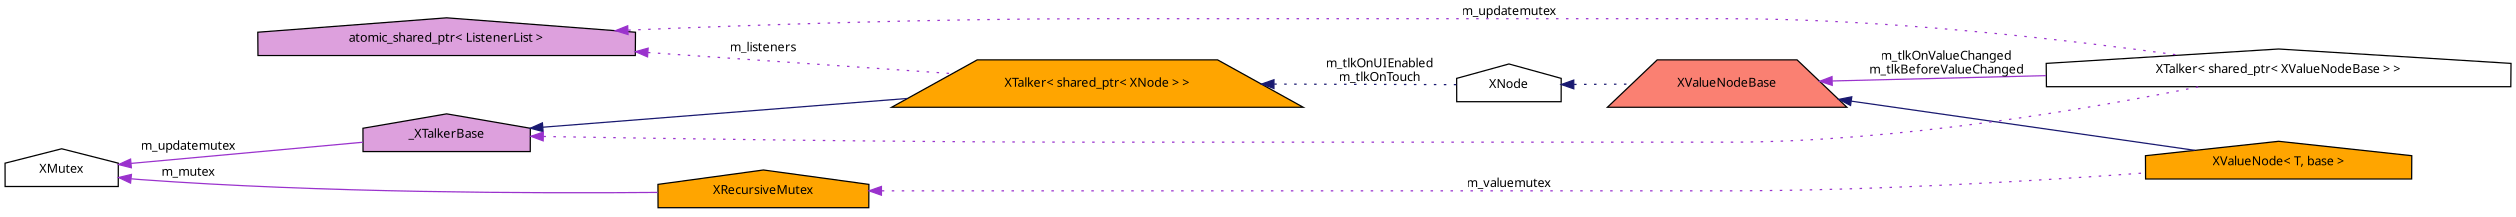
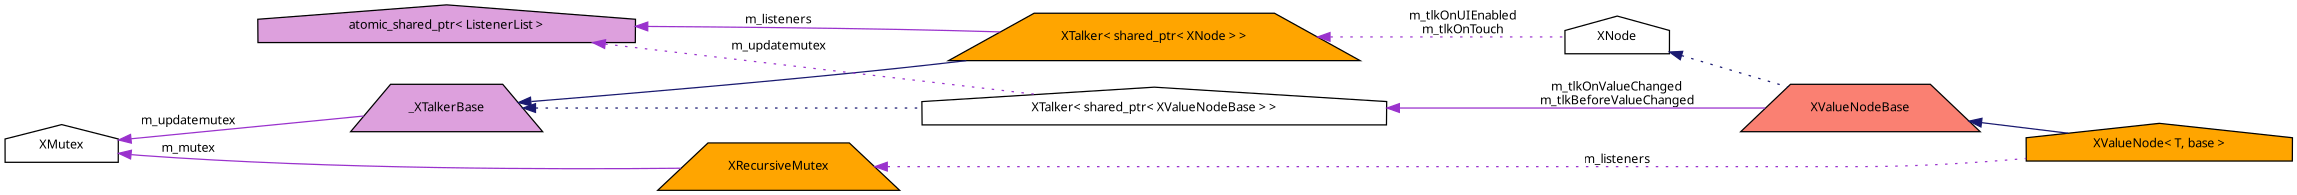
(800, 63) -> (824, 28)
(1939, 78) -> (1582, 108)
(1365, 84) -> (1448, 37)
(447, 135) -> (447, 108)
(1373, 142) -> (729, 108)
(1509, 184) -> (1617, 160)
(763, 191) -> (779, 167)
